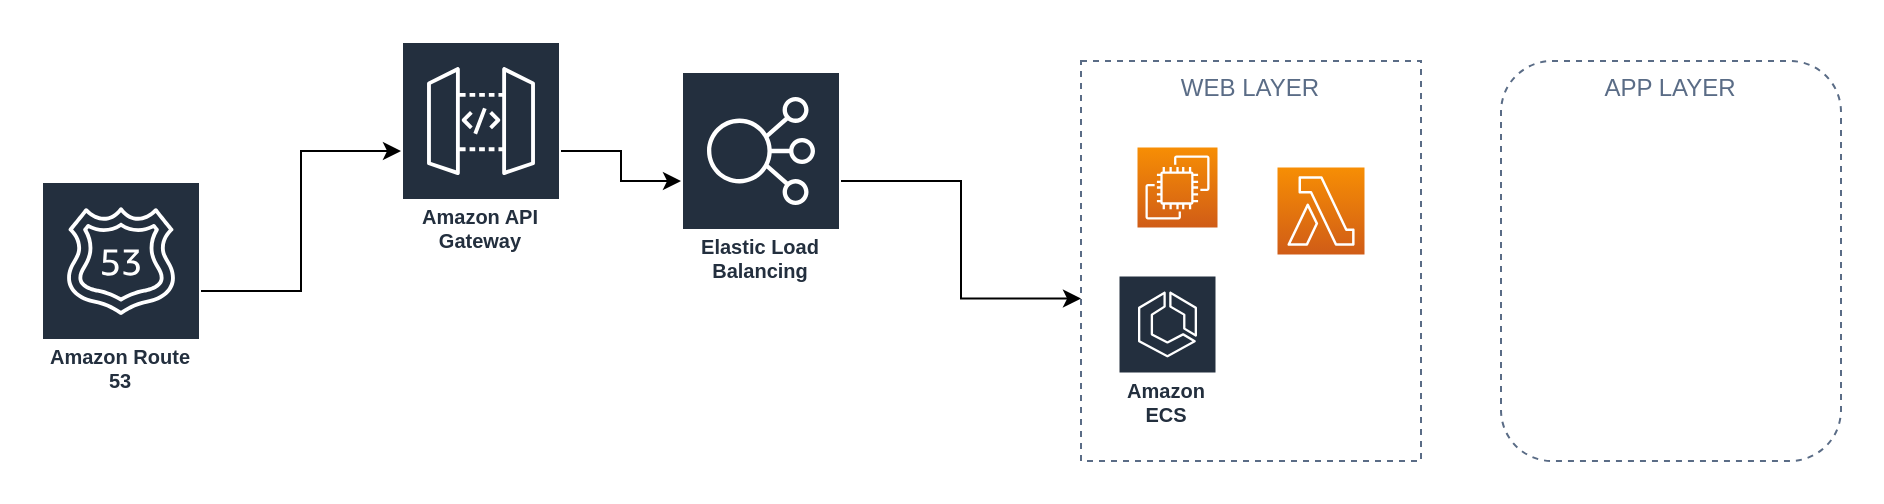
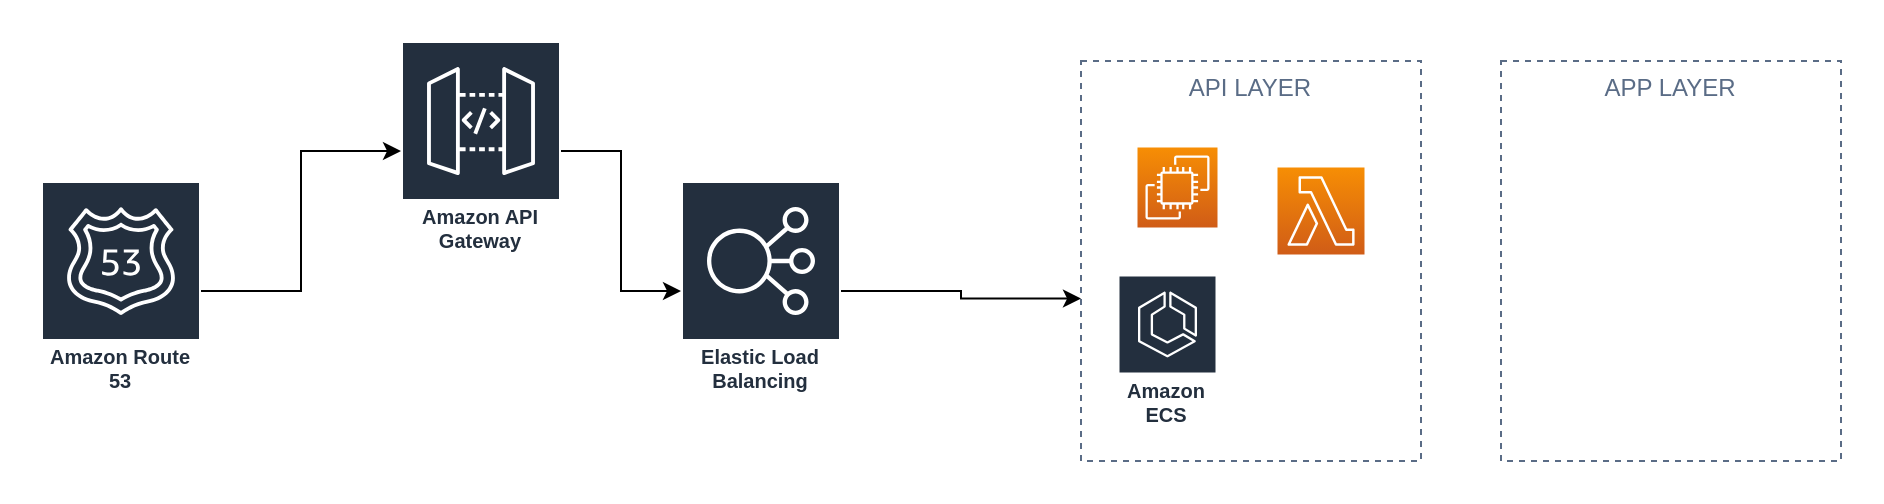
(1251, 89) -> (1251, 89)
(761, 181) -> (761, 291)
(1671, 261) -> (1671, 261)
